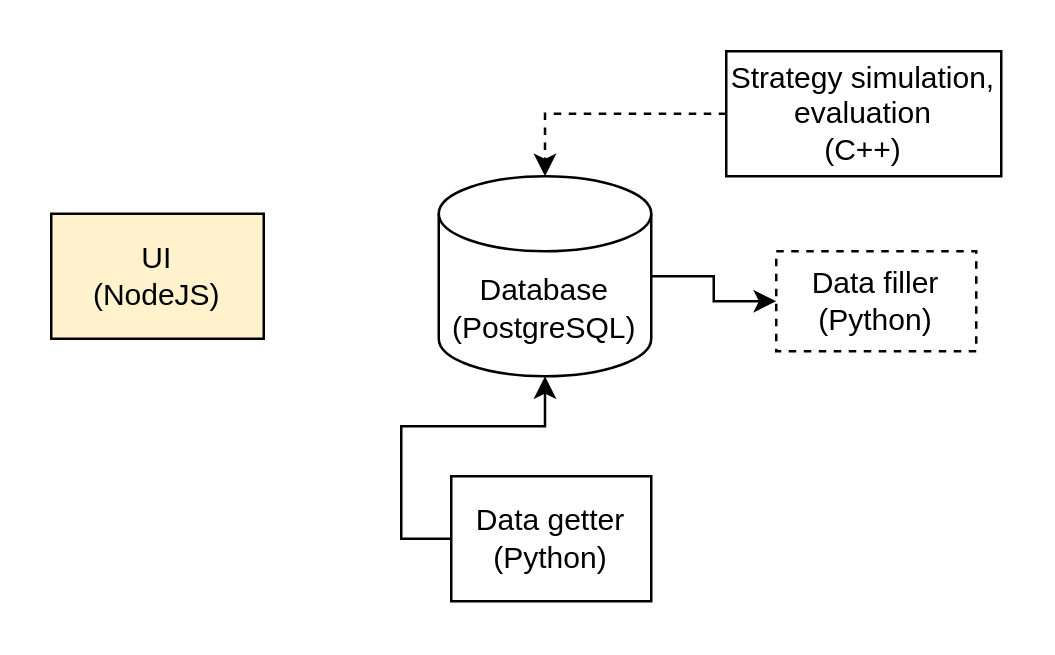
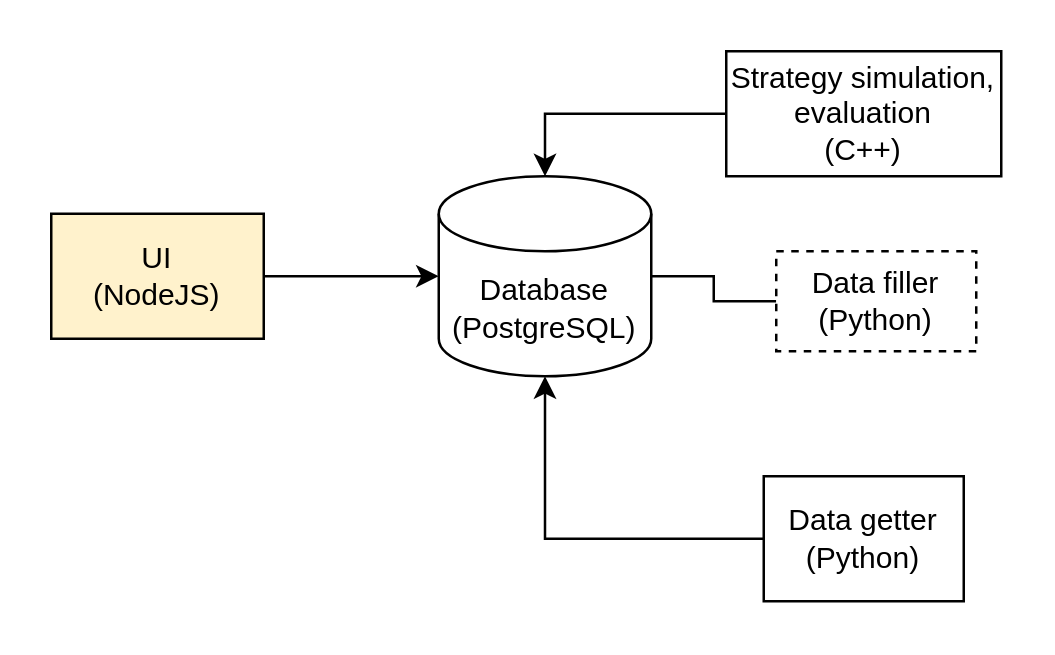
(611, 114) -> (611, 114)
none -> (343, 276)
(758, 301) -> (766, 301)
(551, 539) -> (864, 539)
